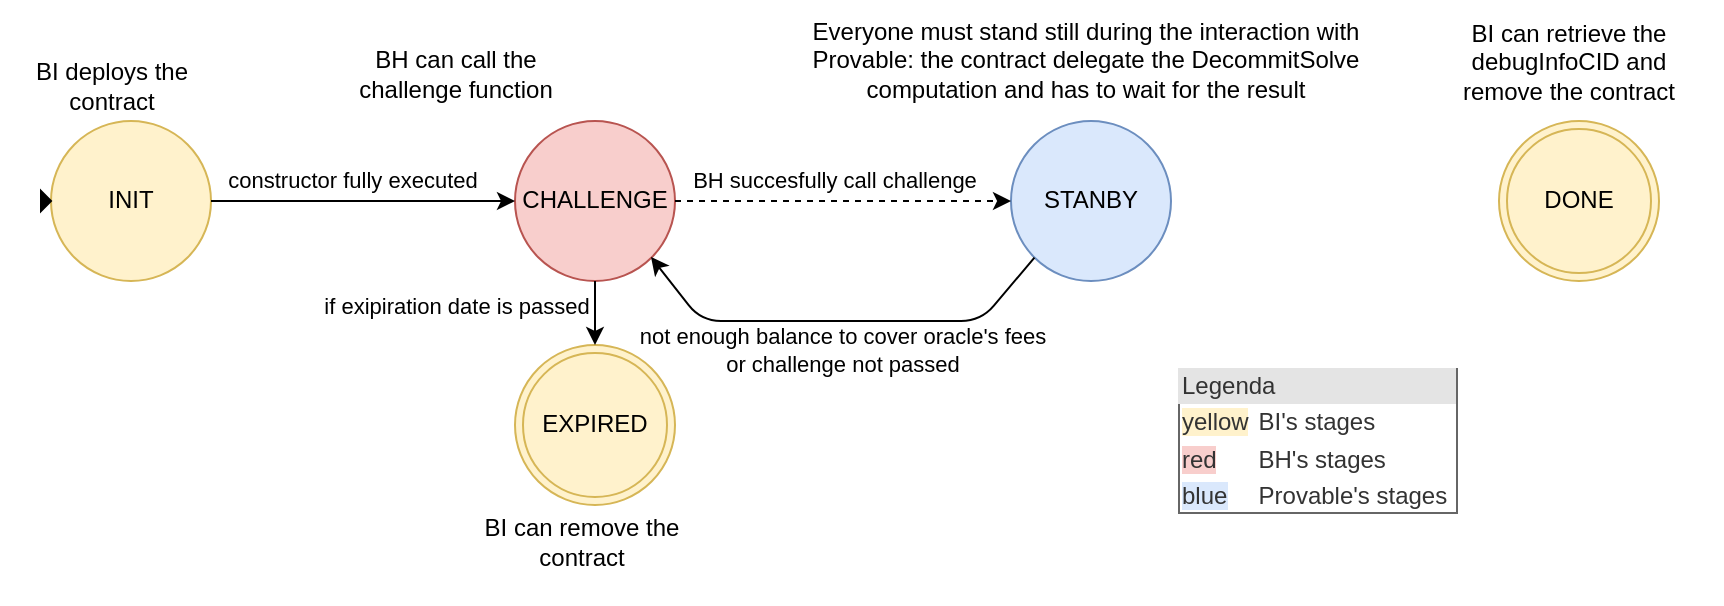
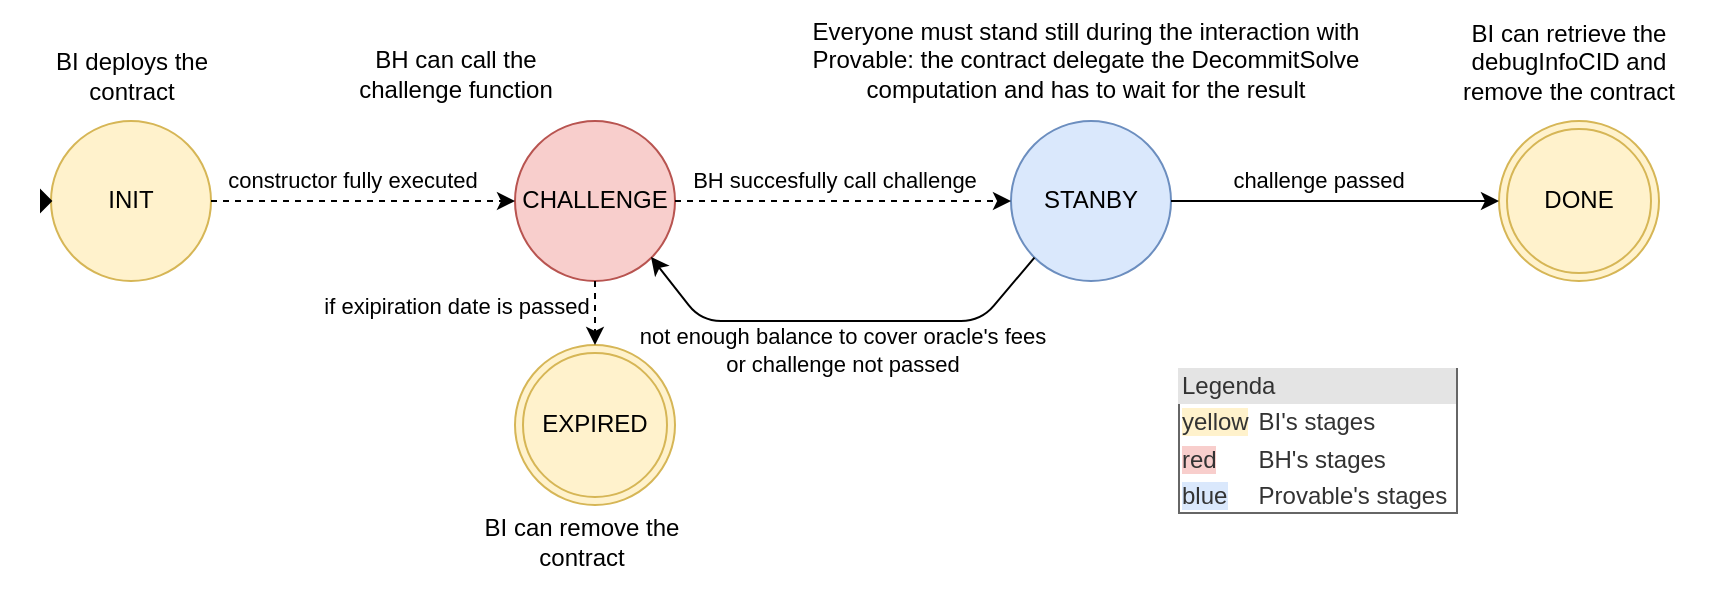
(113, 87) -> (133, 77)
(356, 201) -> (356, 201)
none -> (1328, 201)
(595, 306) -> (595, 306)
